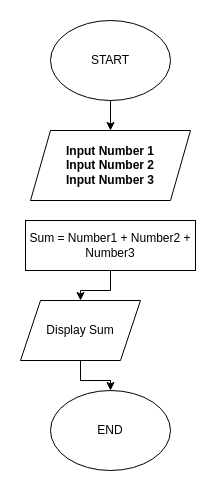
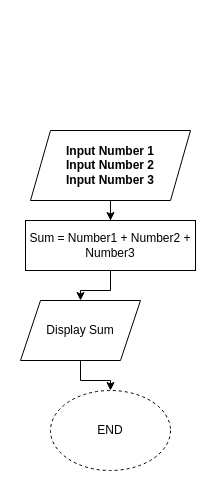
(111, 61) -> none
(111, 120) -> none
none -> (111, 215)
(111, 431) -> (111, 431)
